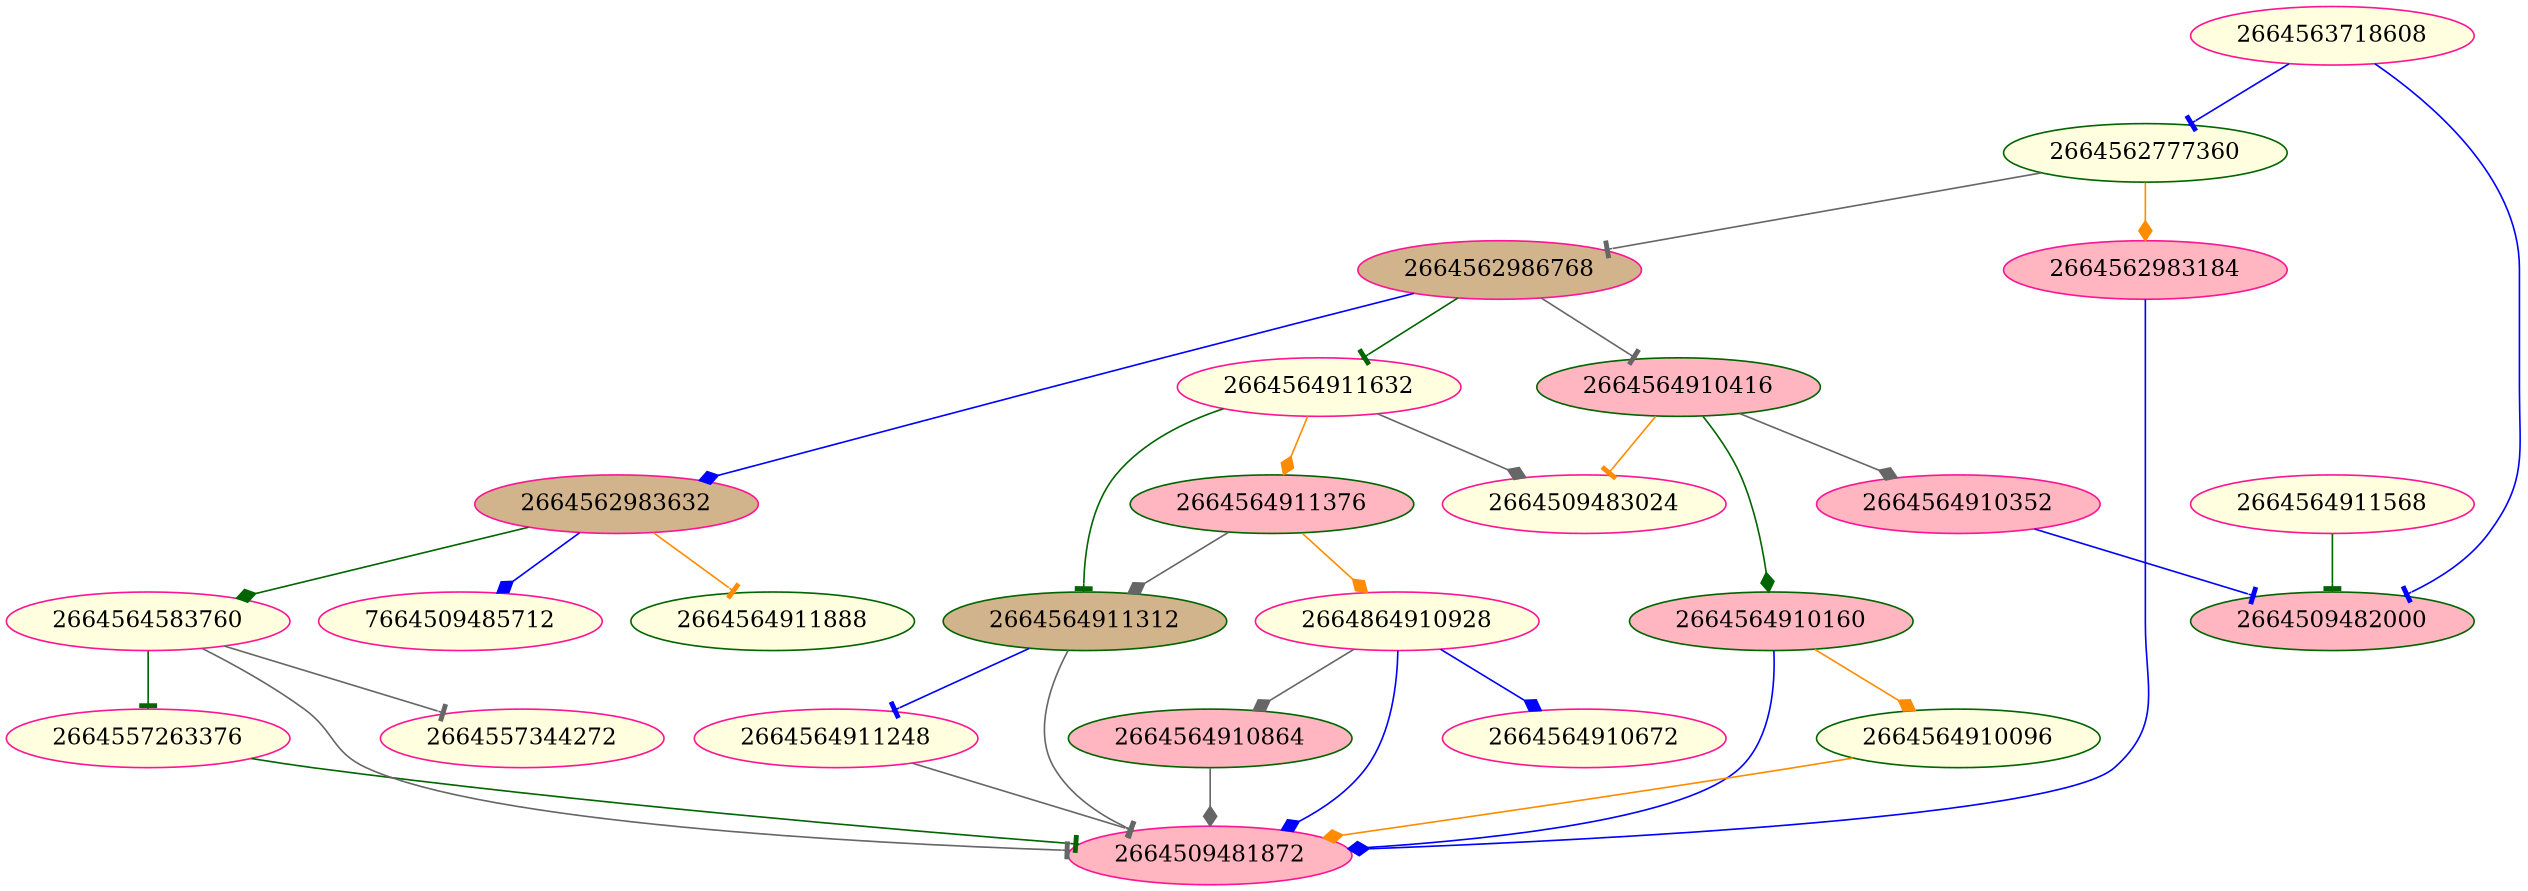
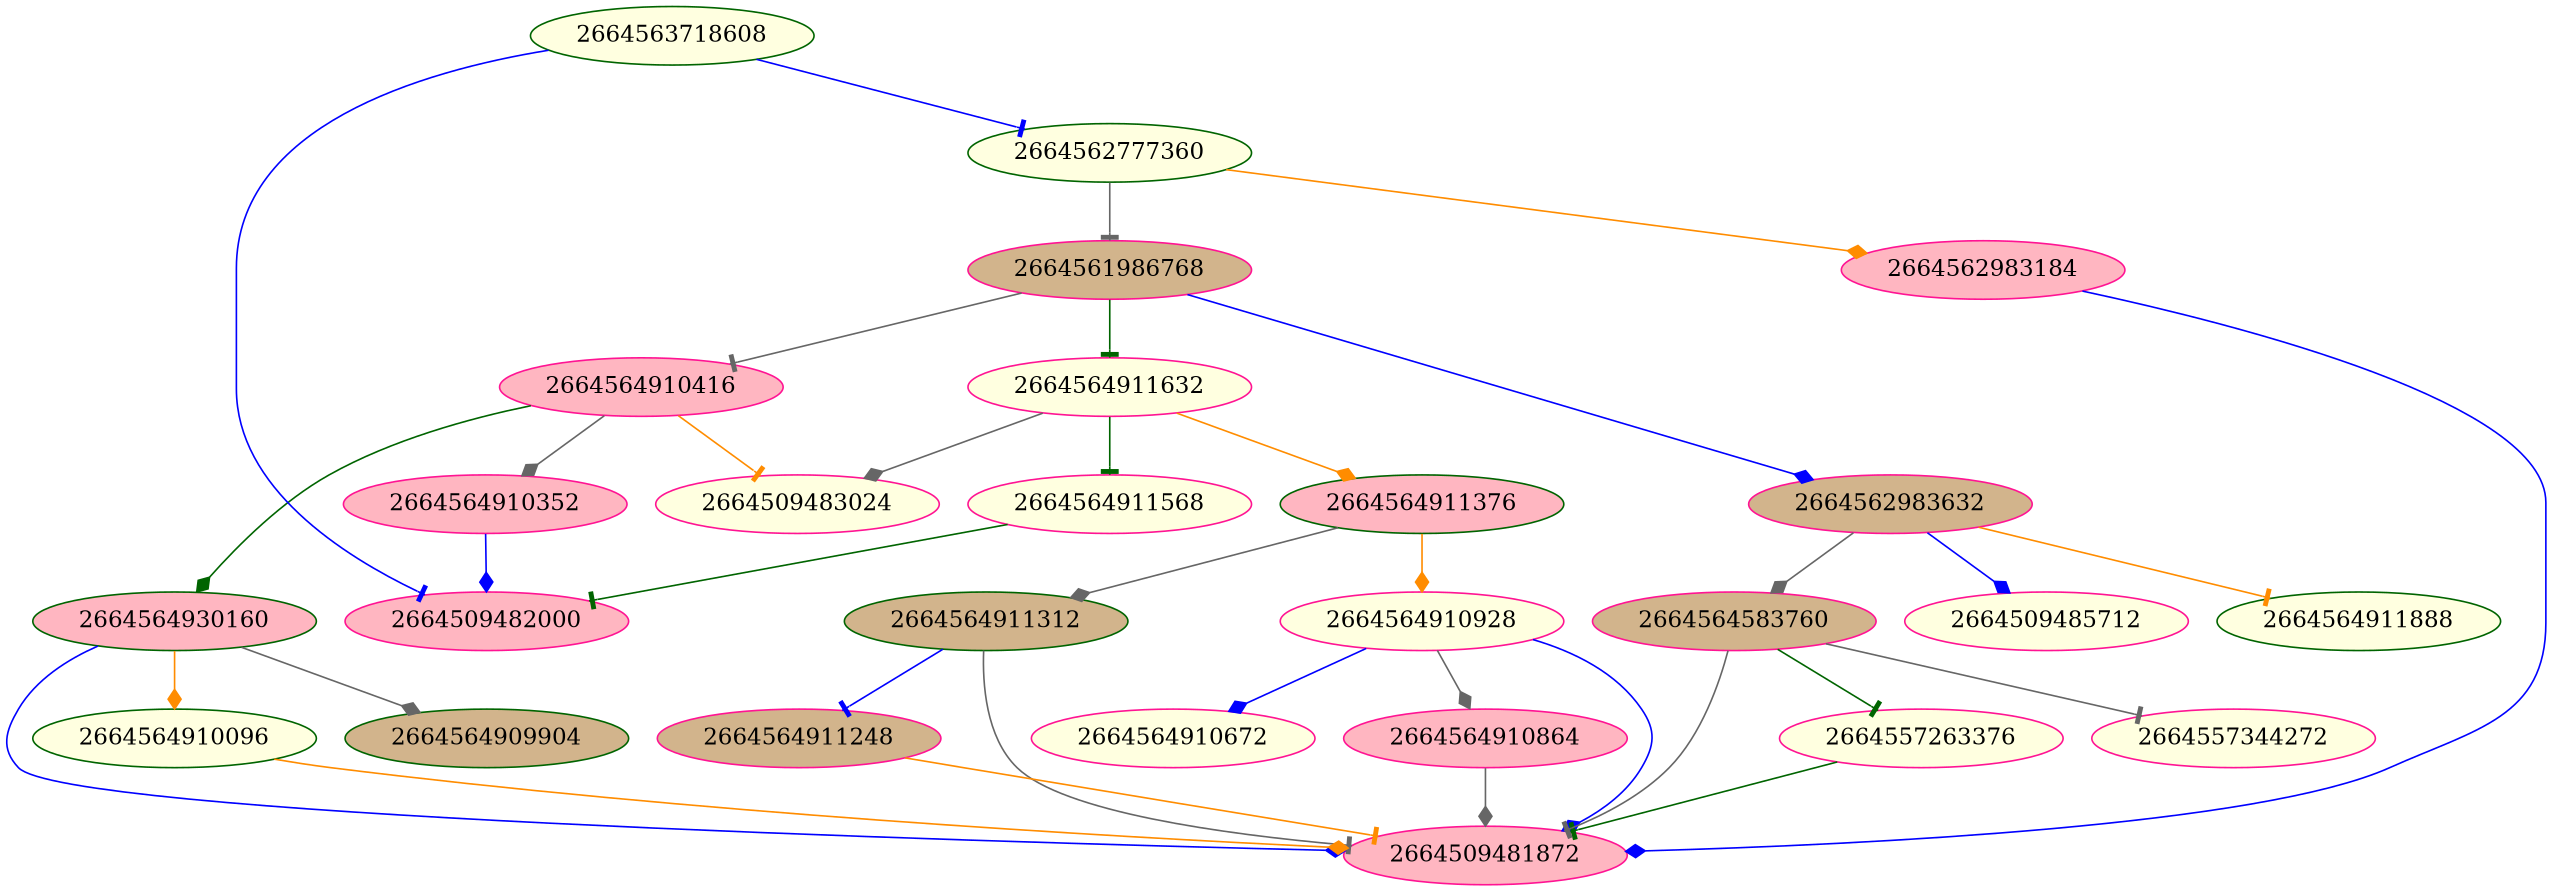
(2332, 36) -> (672, 36)
(1500, 270) -> (1110, 270)
(1679, 387) -> (641, 387)
(1120, 470) -> (1110, 442)
(2130, 558) -> (486, 553)
(392, 560) -> (1820, 557)
(148, 621) -> (1734, 621)
(460, 621) -> (2046, 621)
(1397, 621) -> (1422, 621)
(1771, 621) -> (175, 621)
(2332, 621) -> (487, 621)
none -> (487, 738)
(836, 738) -> (799, 738)
(1210, 738) -> (1485, 738)
(1019, 796) -> (1138, 797)
